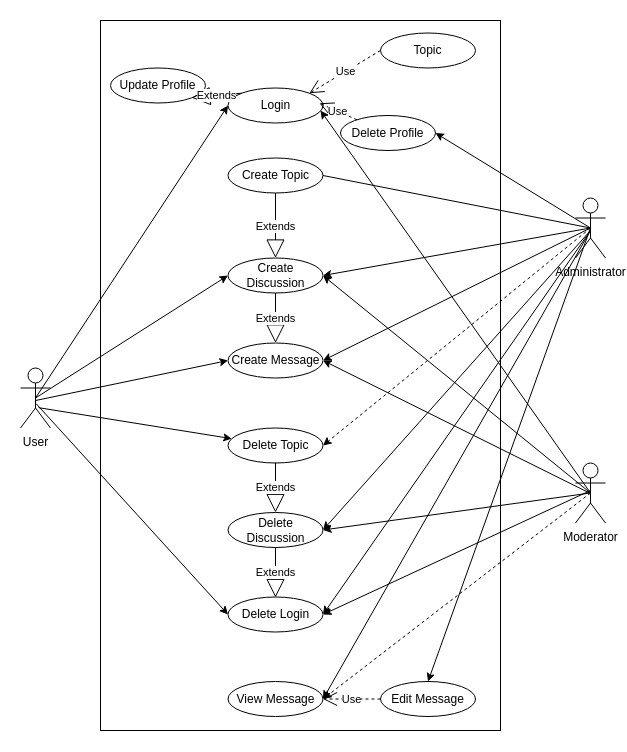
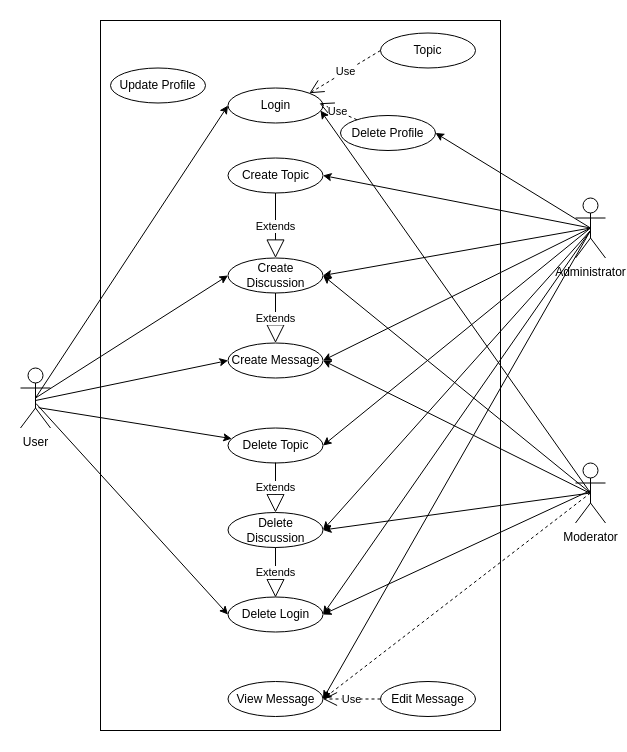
(225, 95) -> none
(328, 176) -> (331, 177)
(457, 337) -> (457, 337)
(522, 420) -> none
